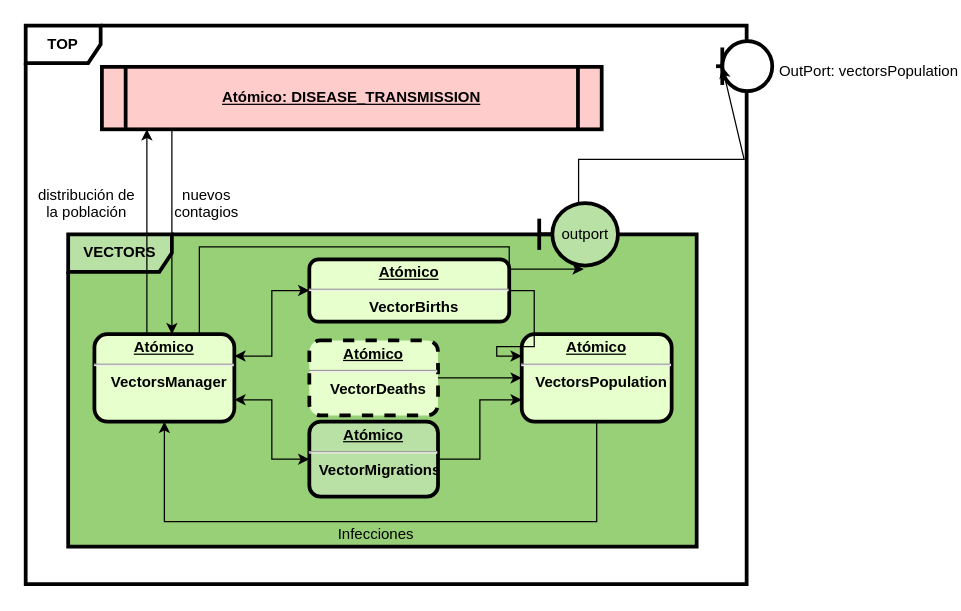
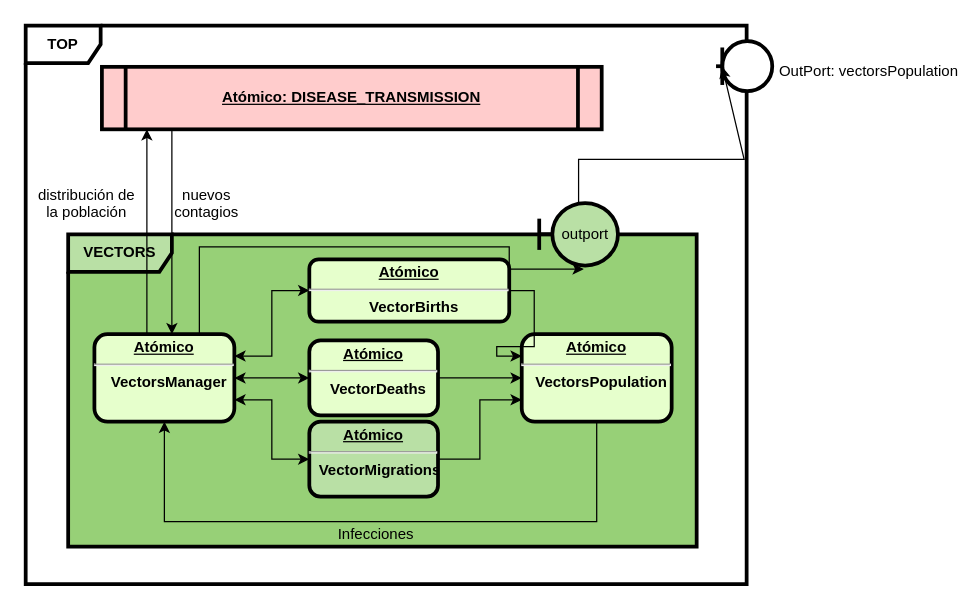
none -> (271, 378)
(374, 378) -> (374, 378)
